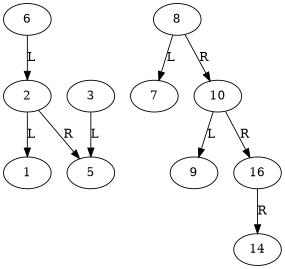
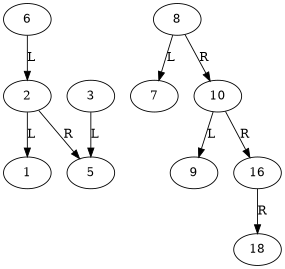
(258, 250) -> (258, 250)
